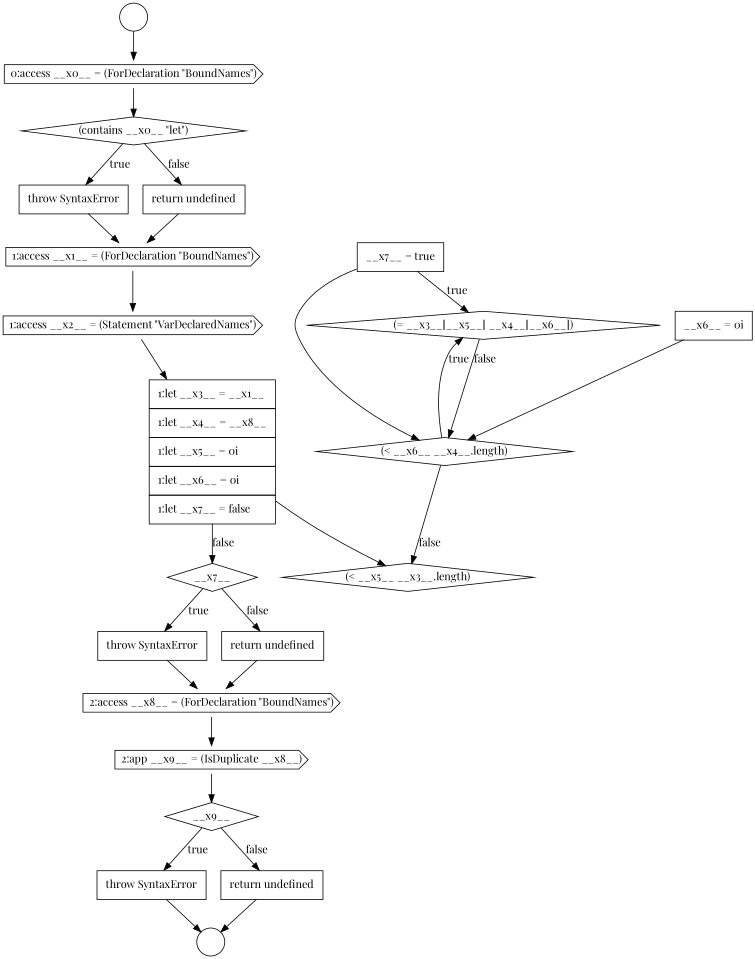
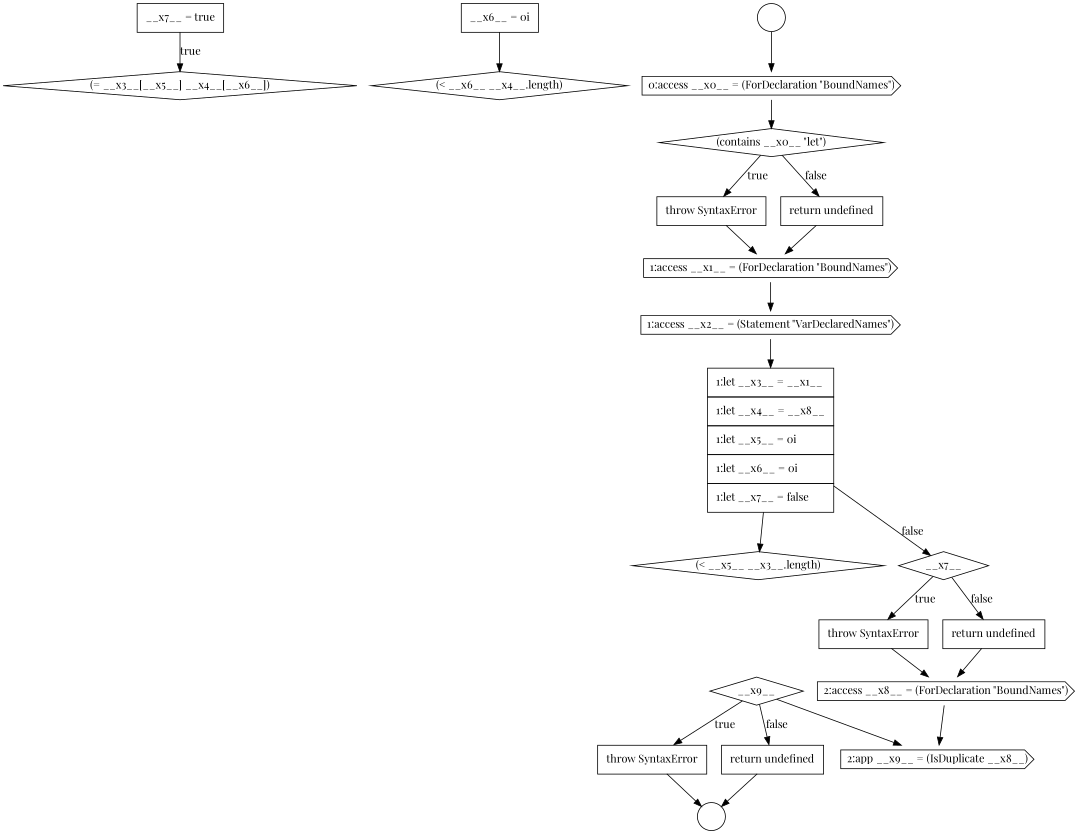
(312, 360) -> none
(465, 385) -> none
(439, 388) -> none
(427, 511) -> none
(212, 784) -> (835, 721)
